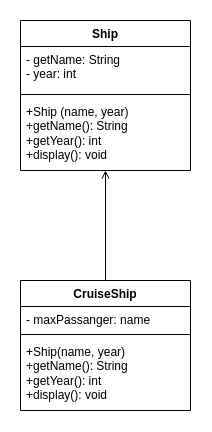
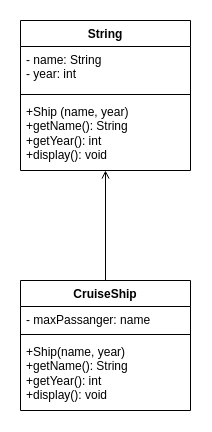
(106, 35) -> (106, 35)
(77, 68) -> (67, 68)
